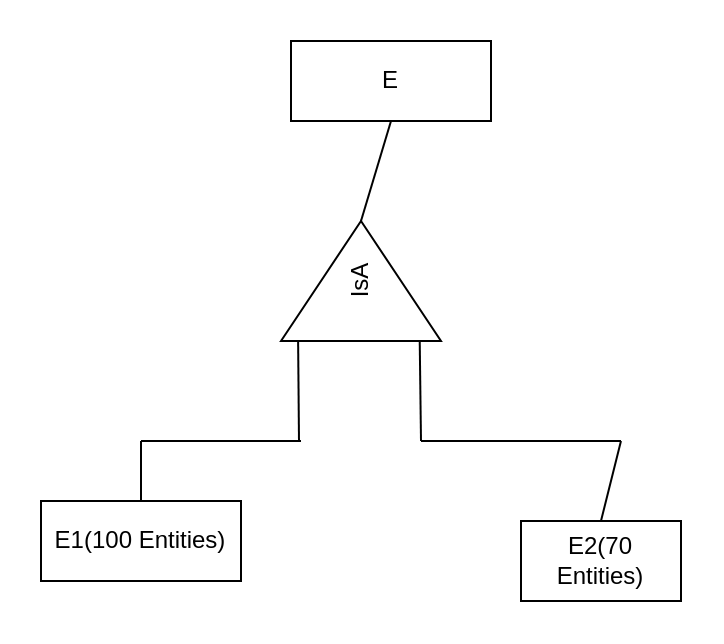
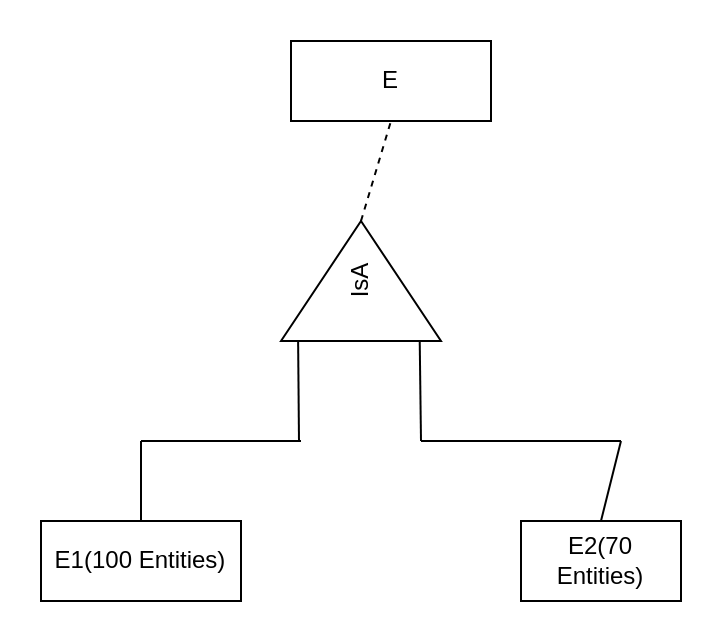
(377, 169) -> (377, 169)
(141, 541) -> (141, 561)
